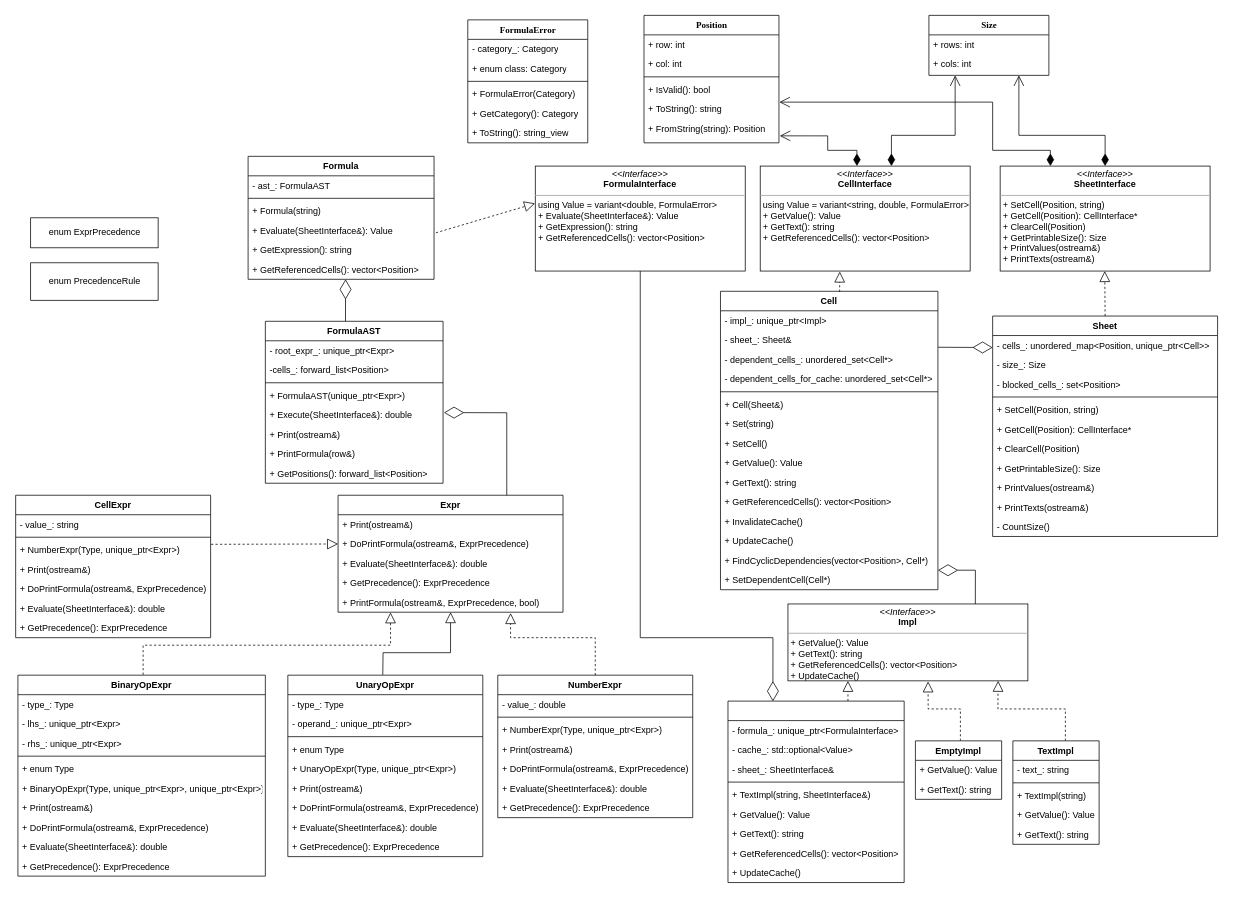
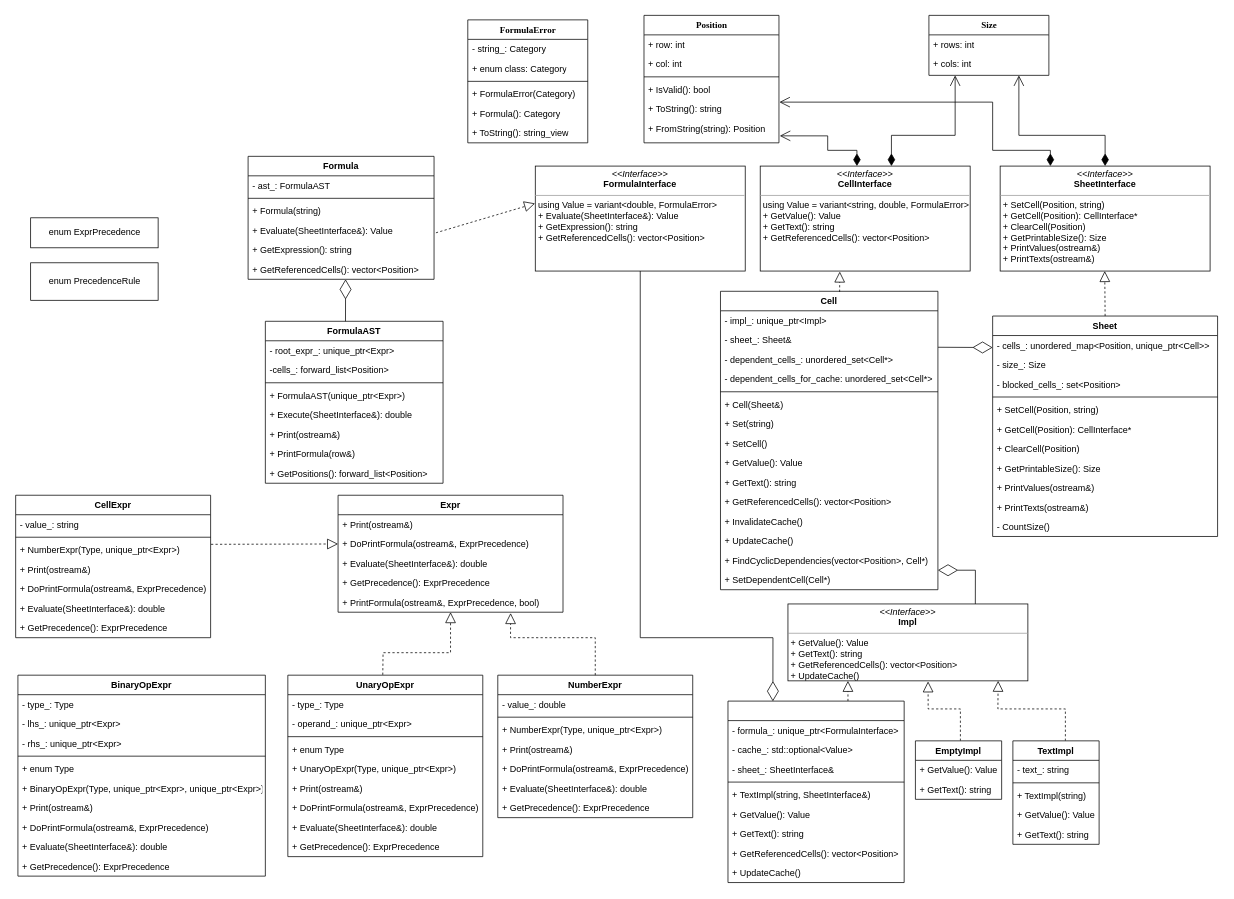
(522, 50) -> (515, 50)
(528, 120) -> (520, 115)
(507, 433) -> none
(263, 645) -> none
(421, 653) -> (421, 653)
